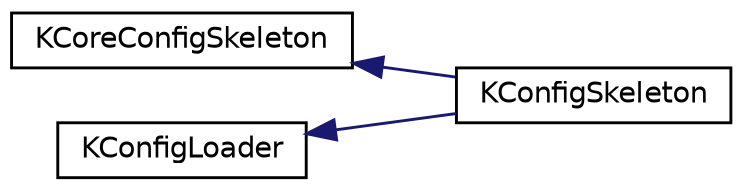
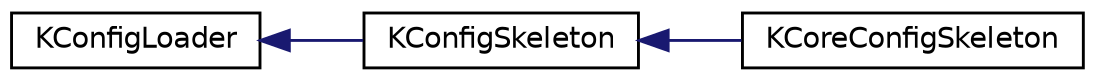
(419, 72) -> (705, 40)
